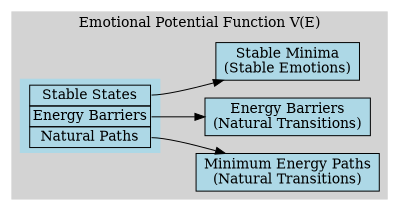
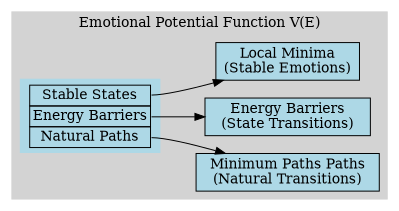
(288, 61) -> (288, 61)
(288, 117) -> (288, 117)
(288, 172) -> (288, 172)
